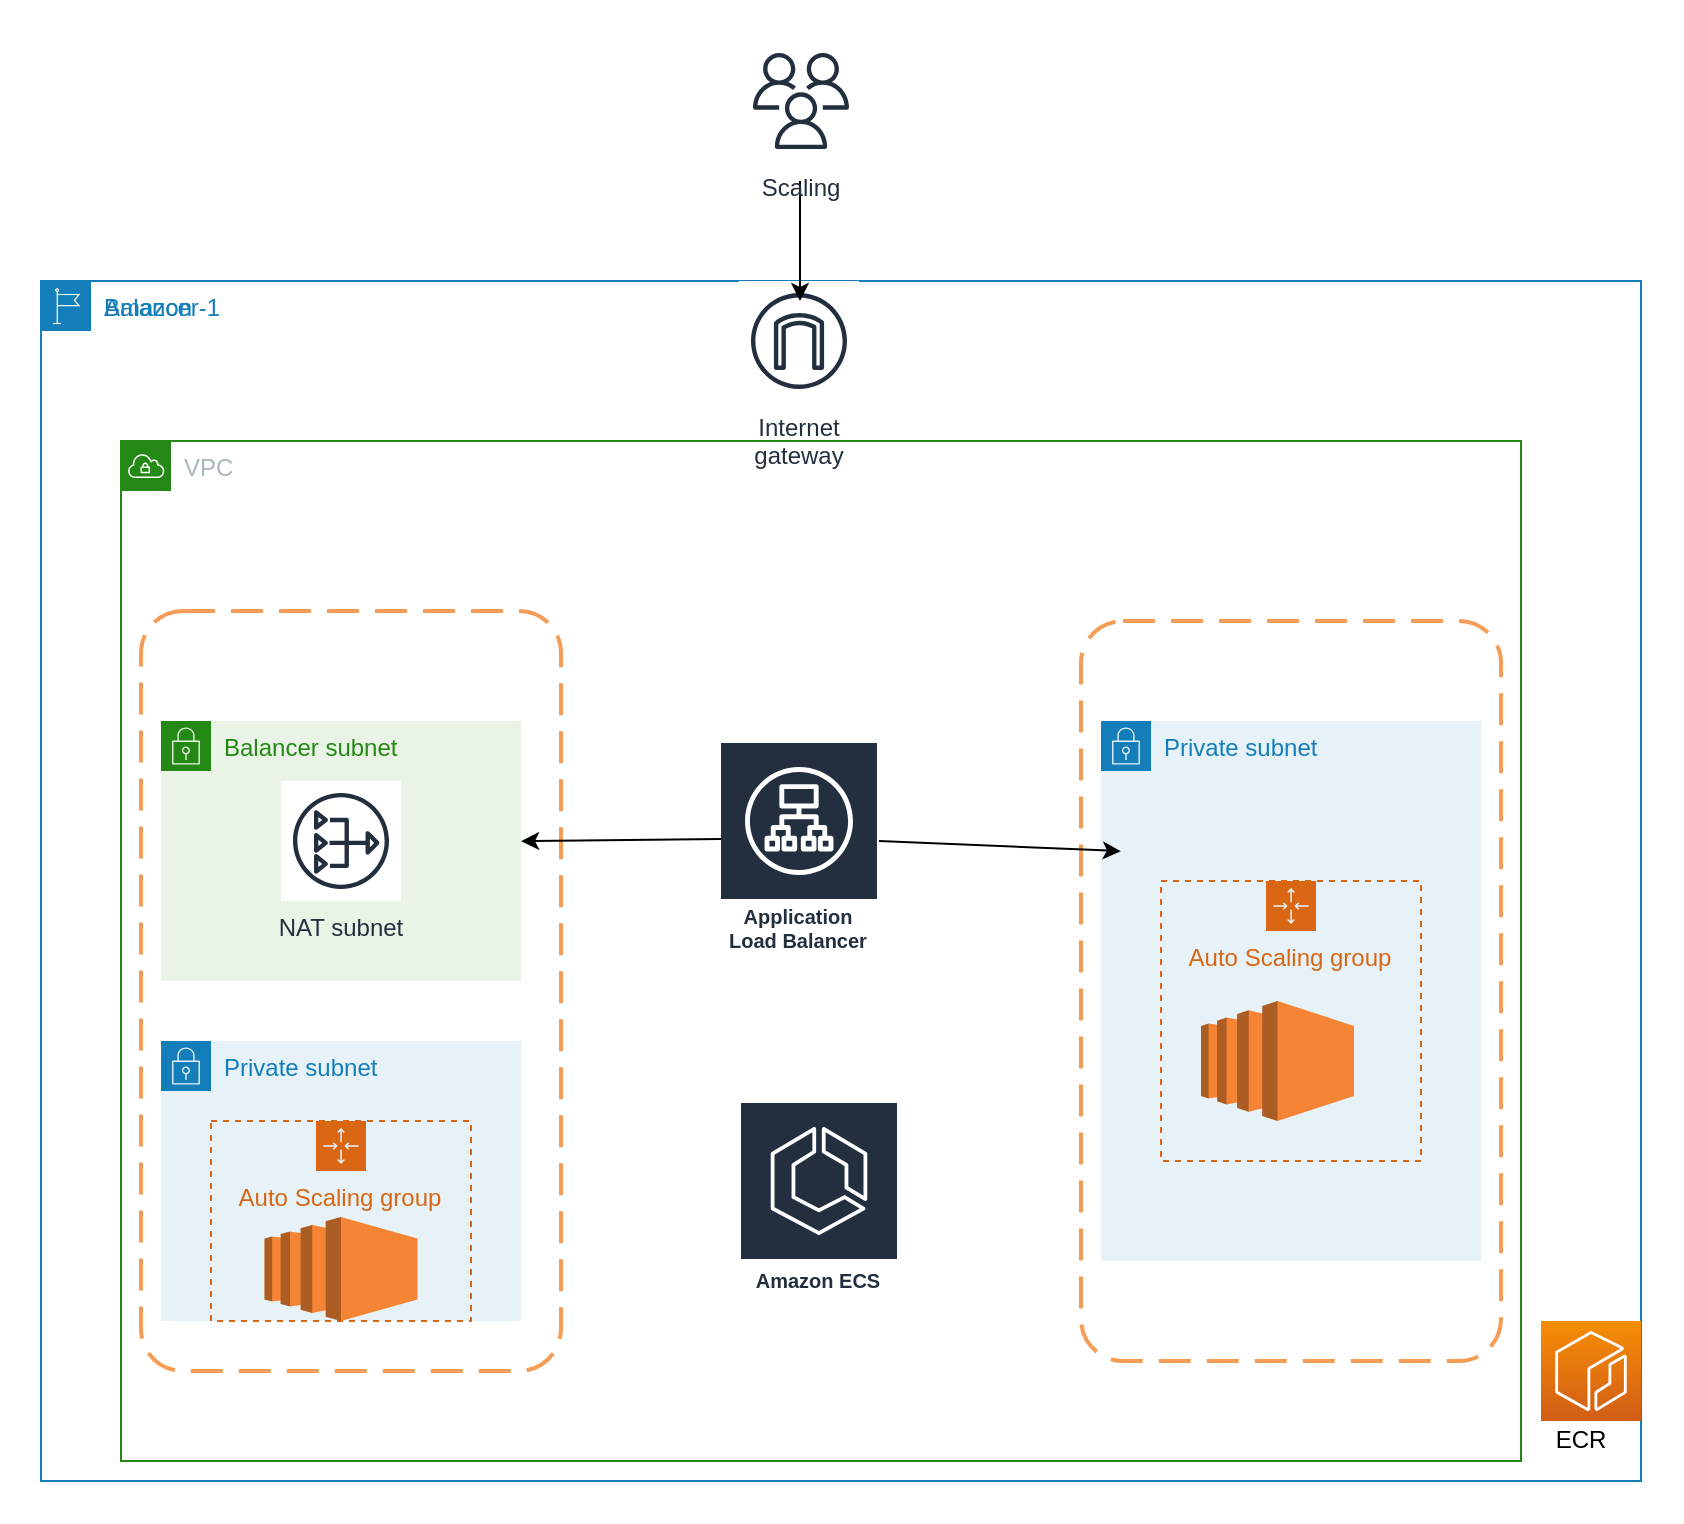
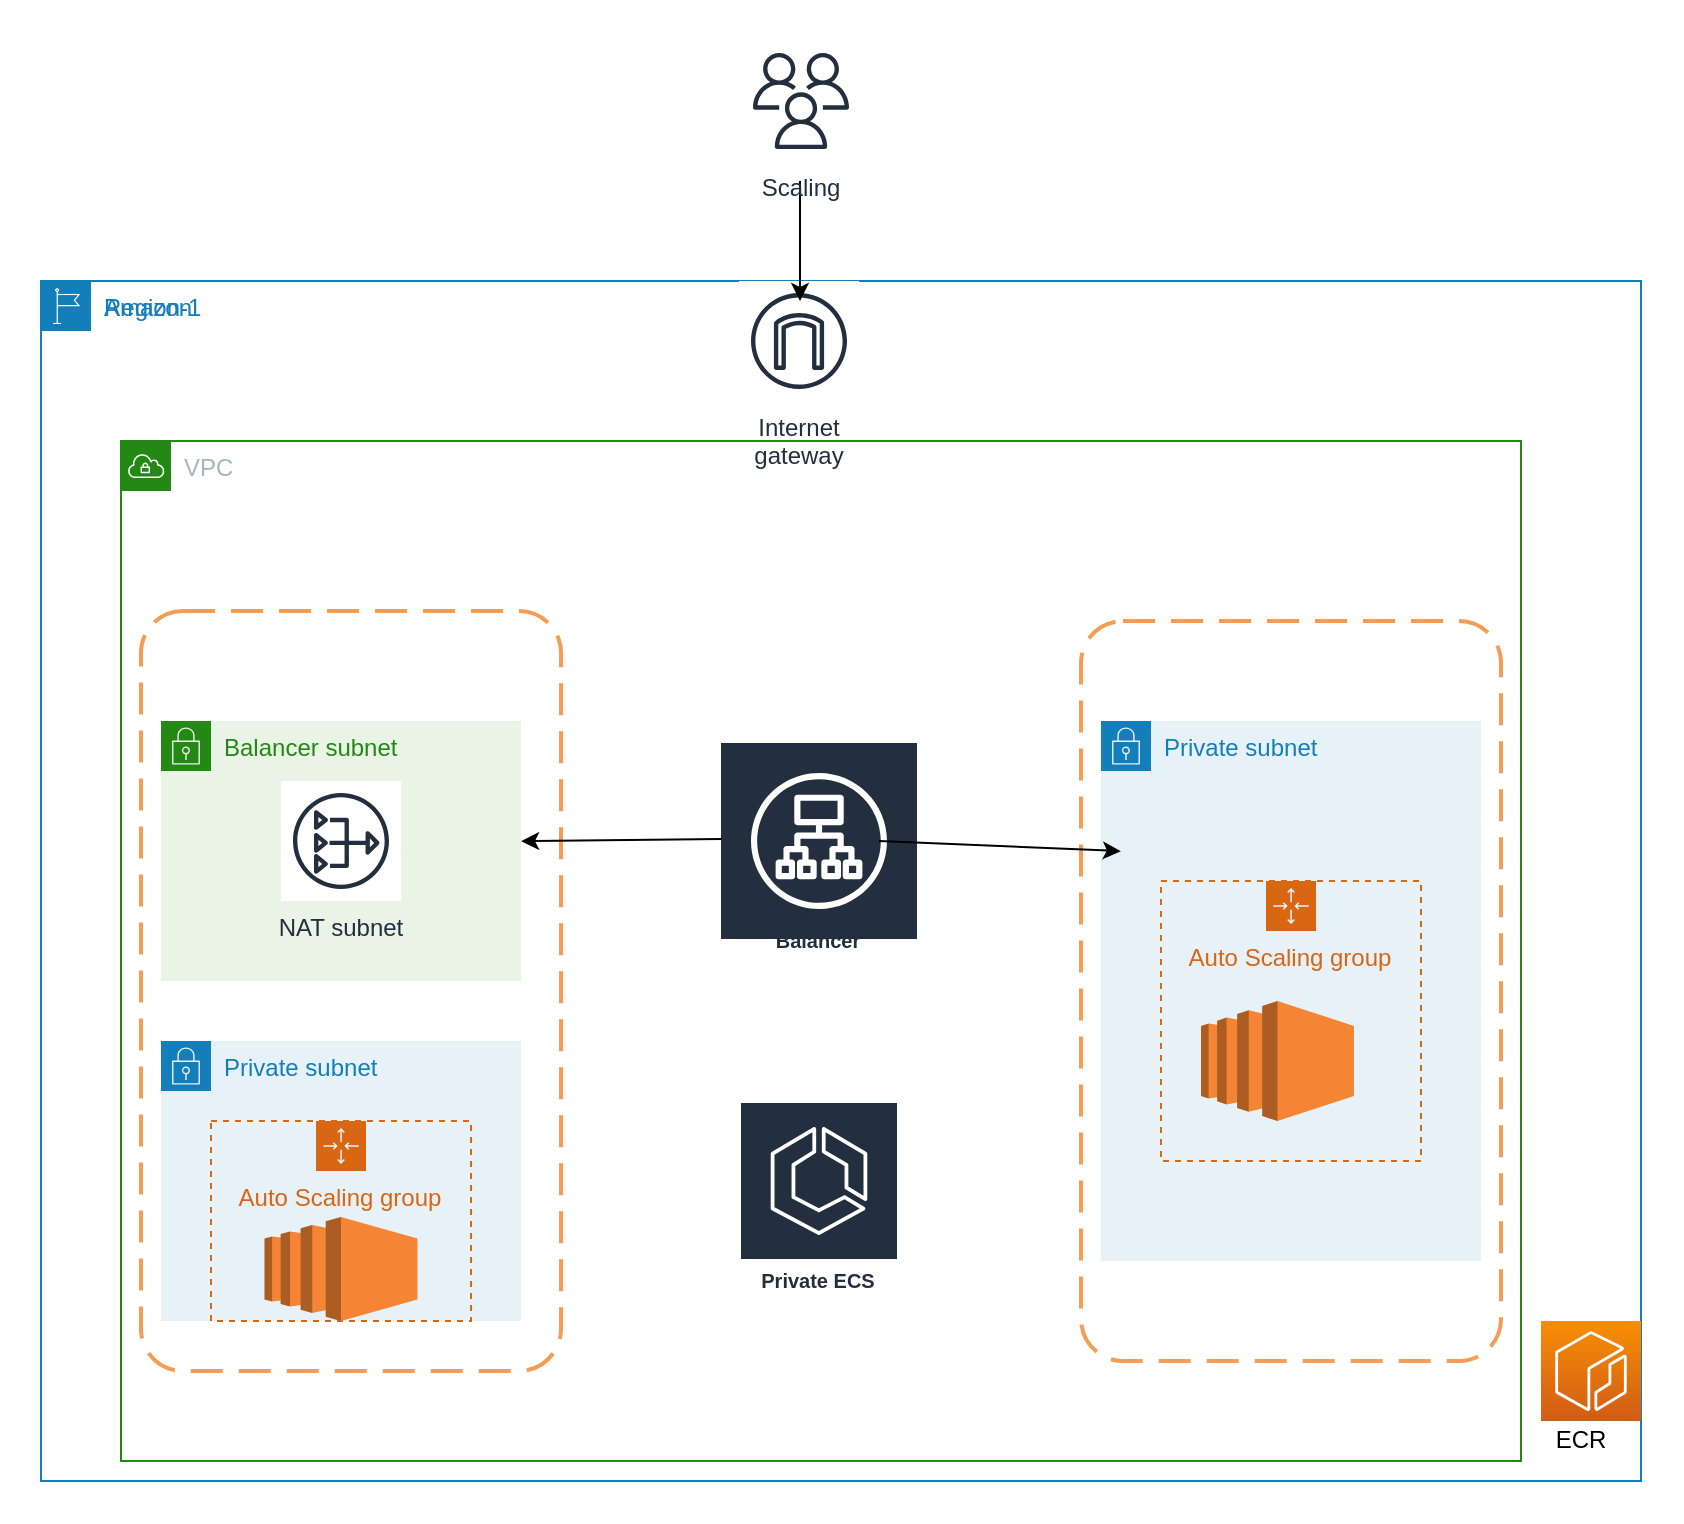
(169, 309) -> (156, 309)
(799, 851) -> (819, 851)
(819, 1281) -> (819, 1281)
